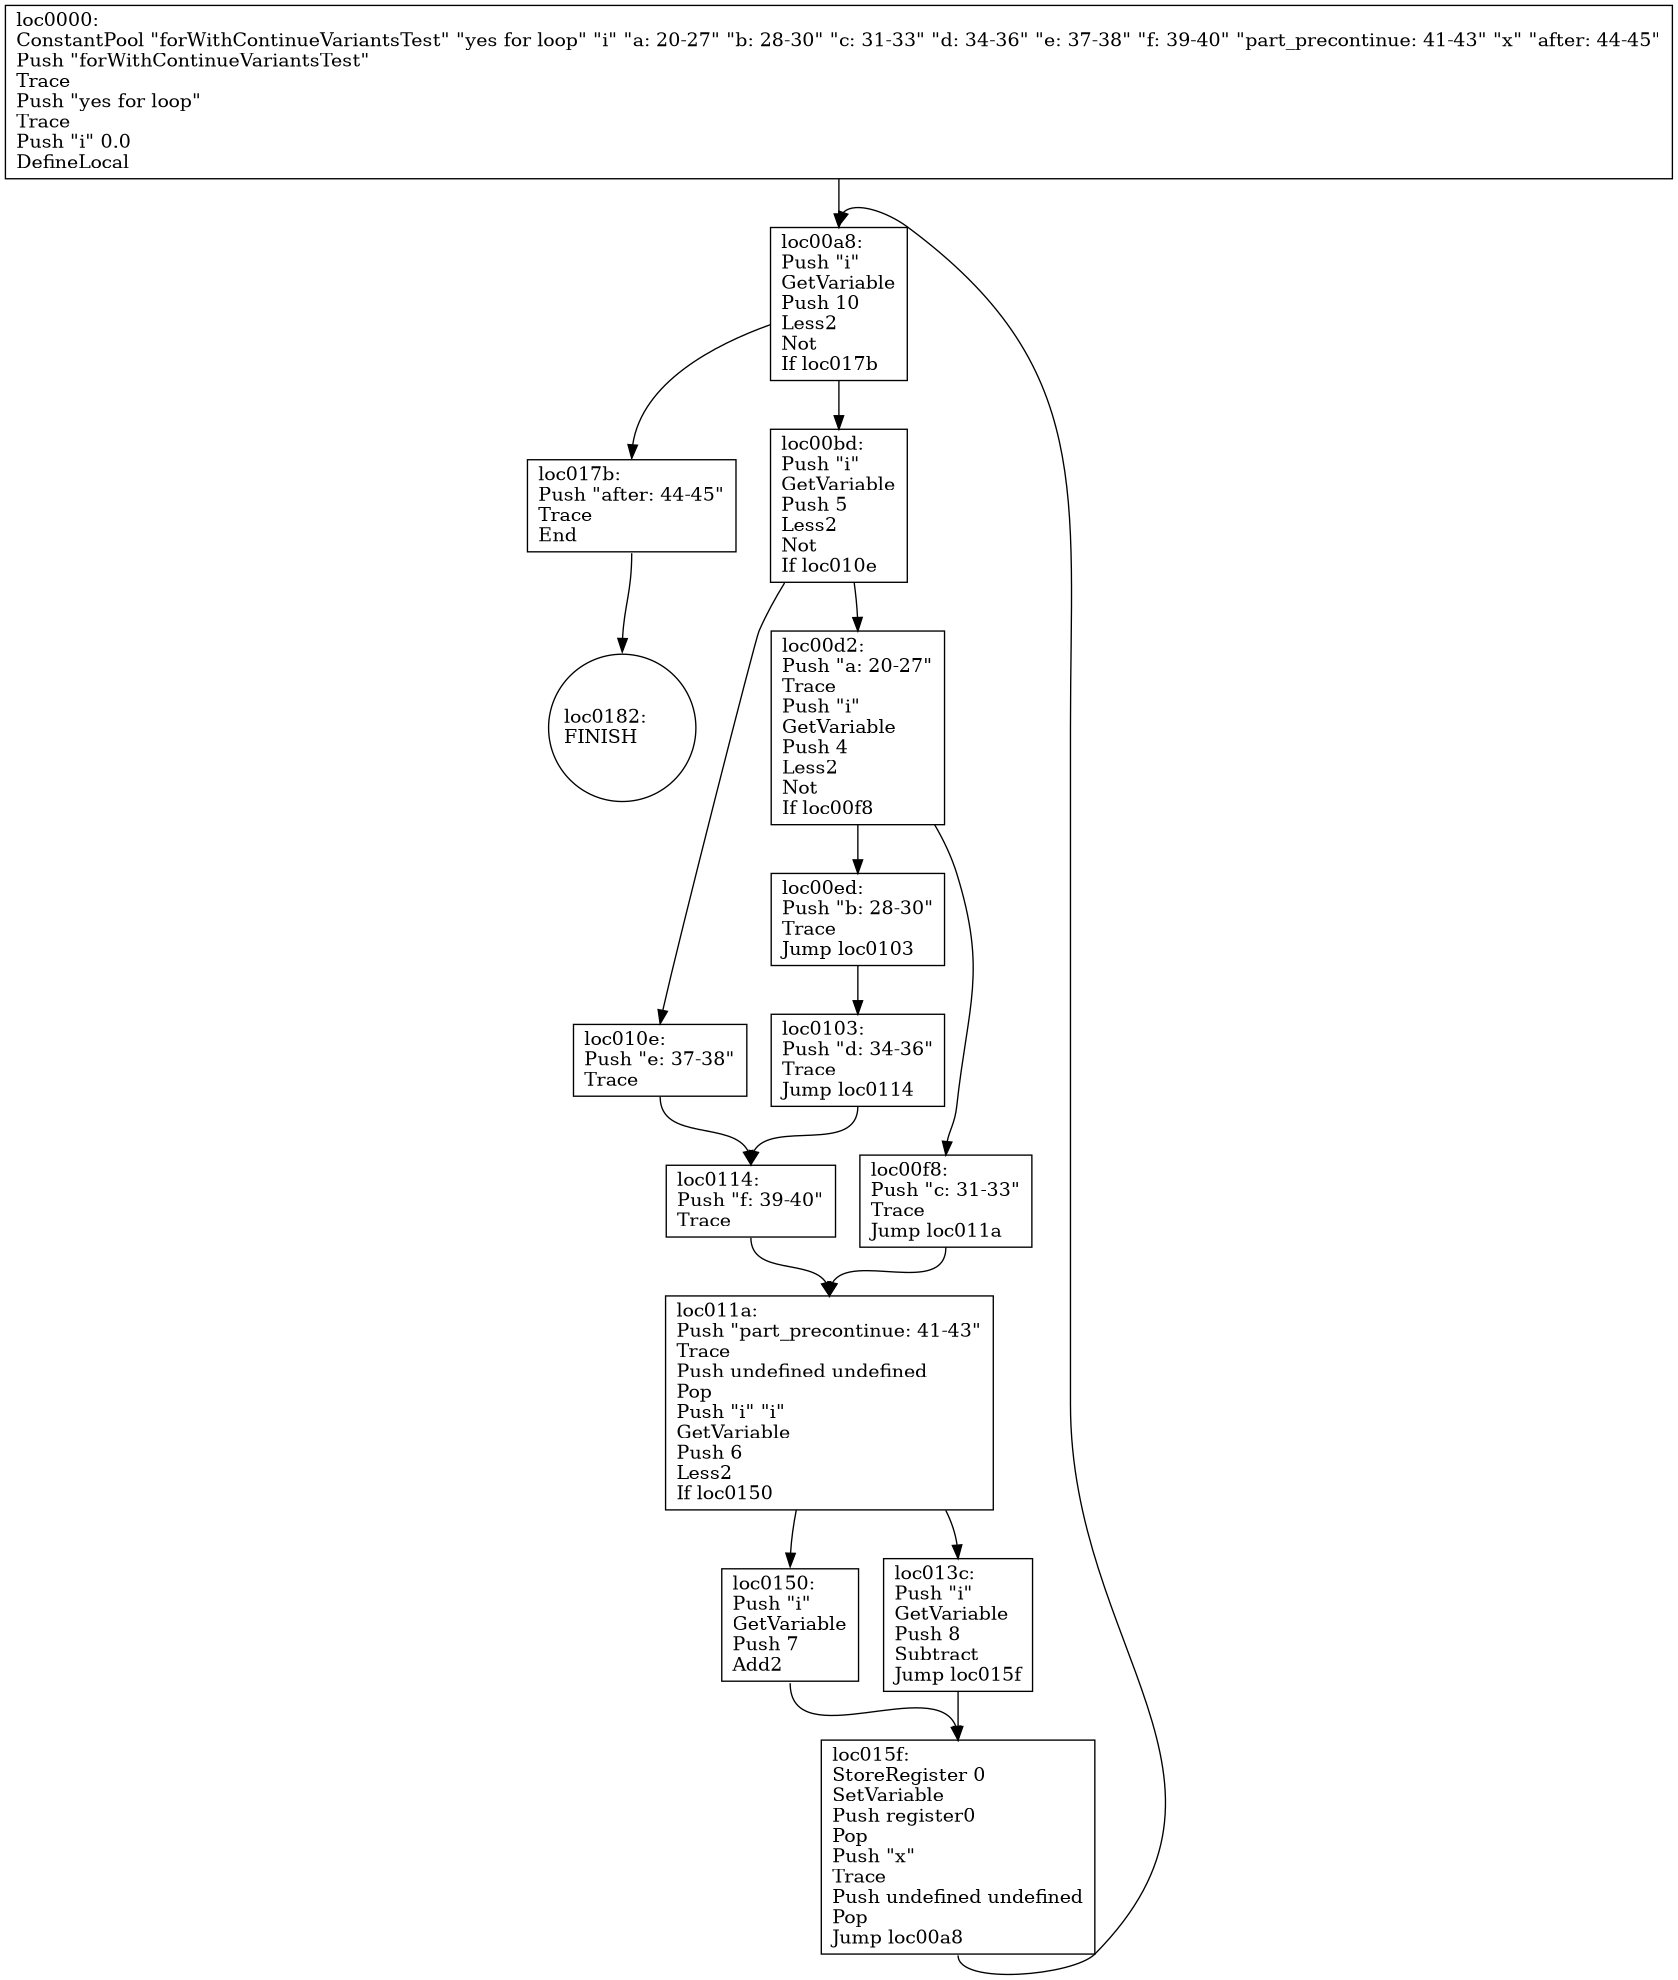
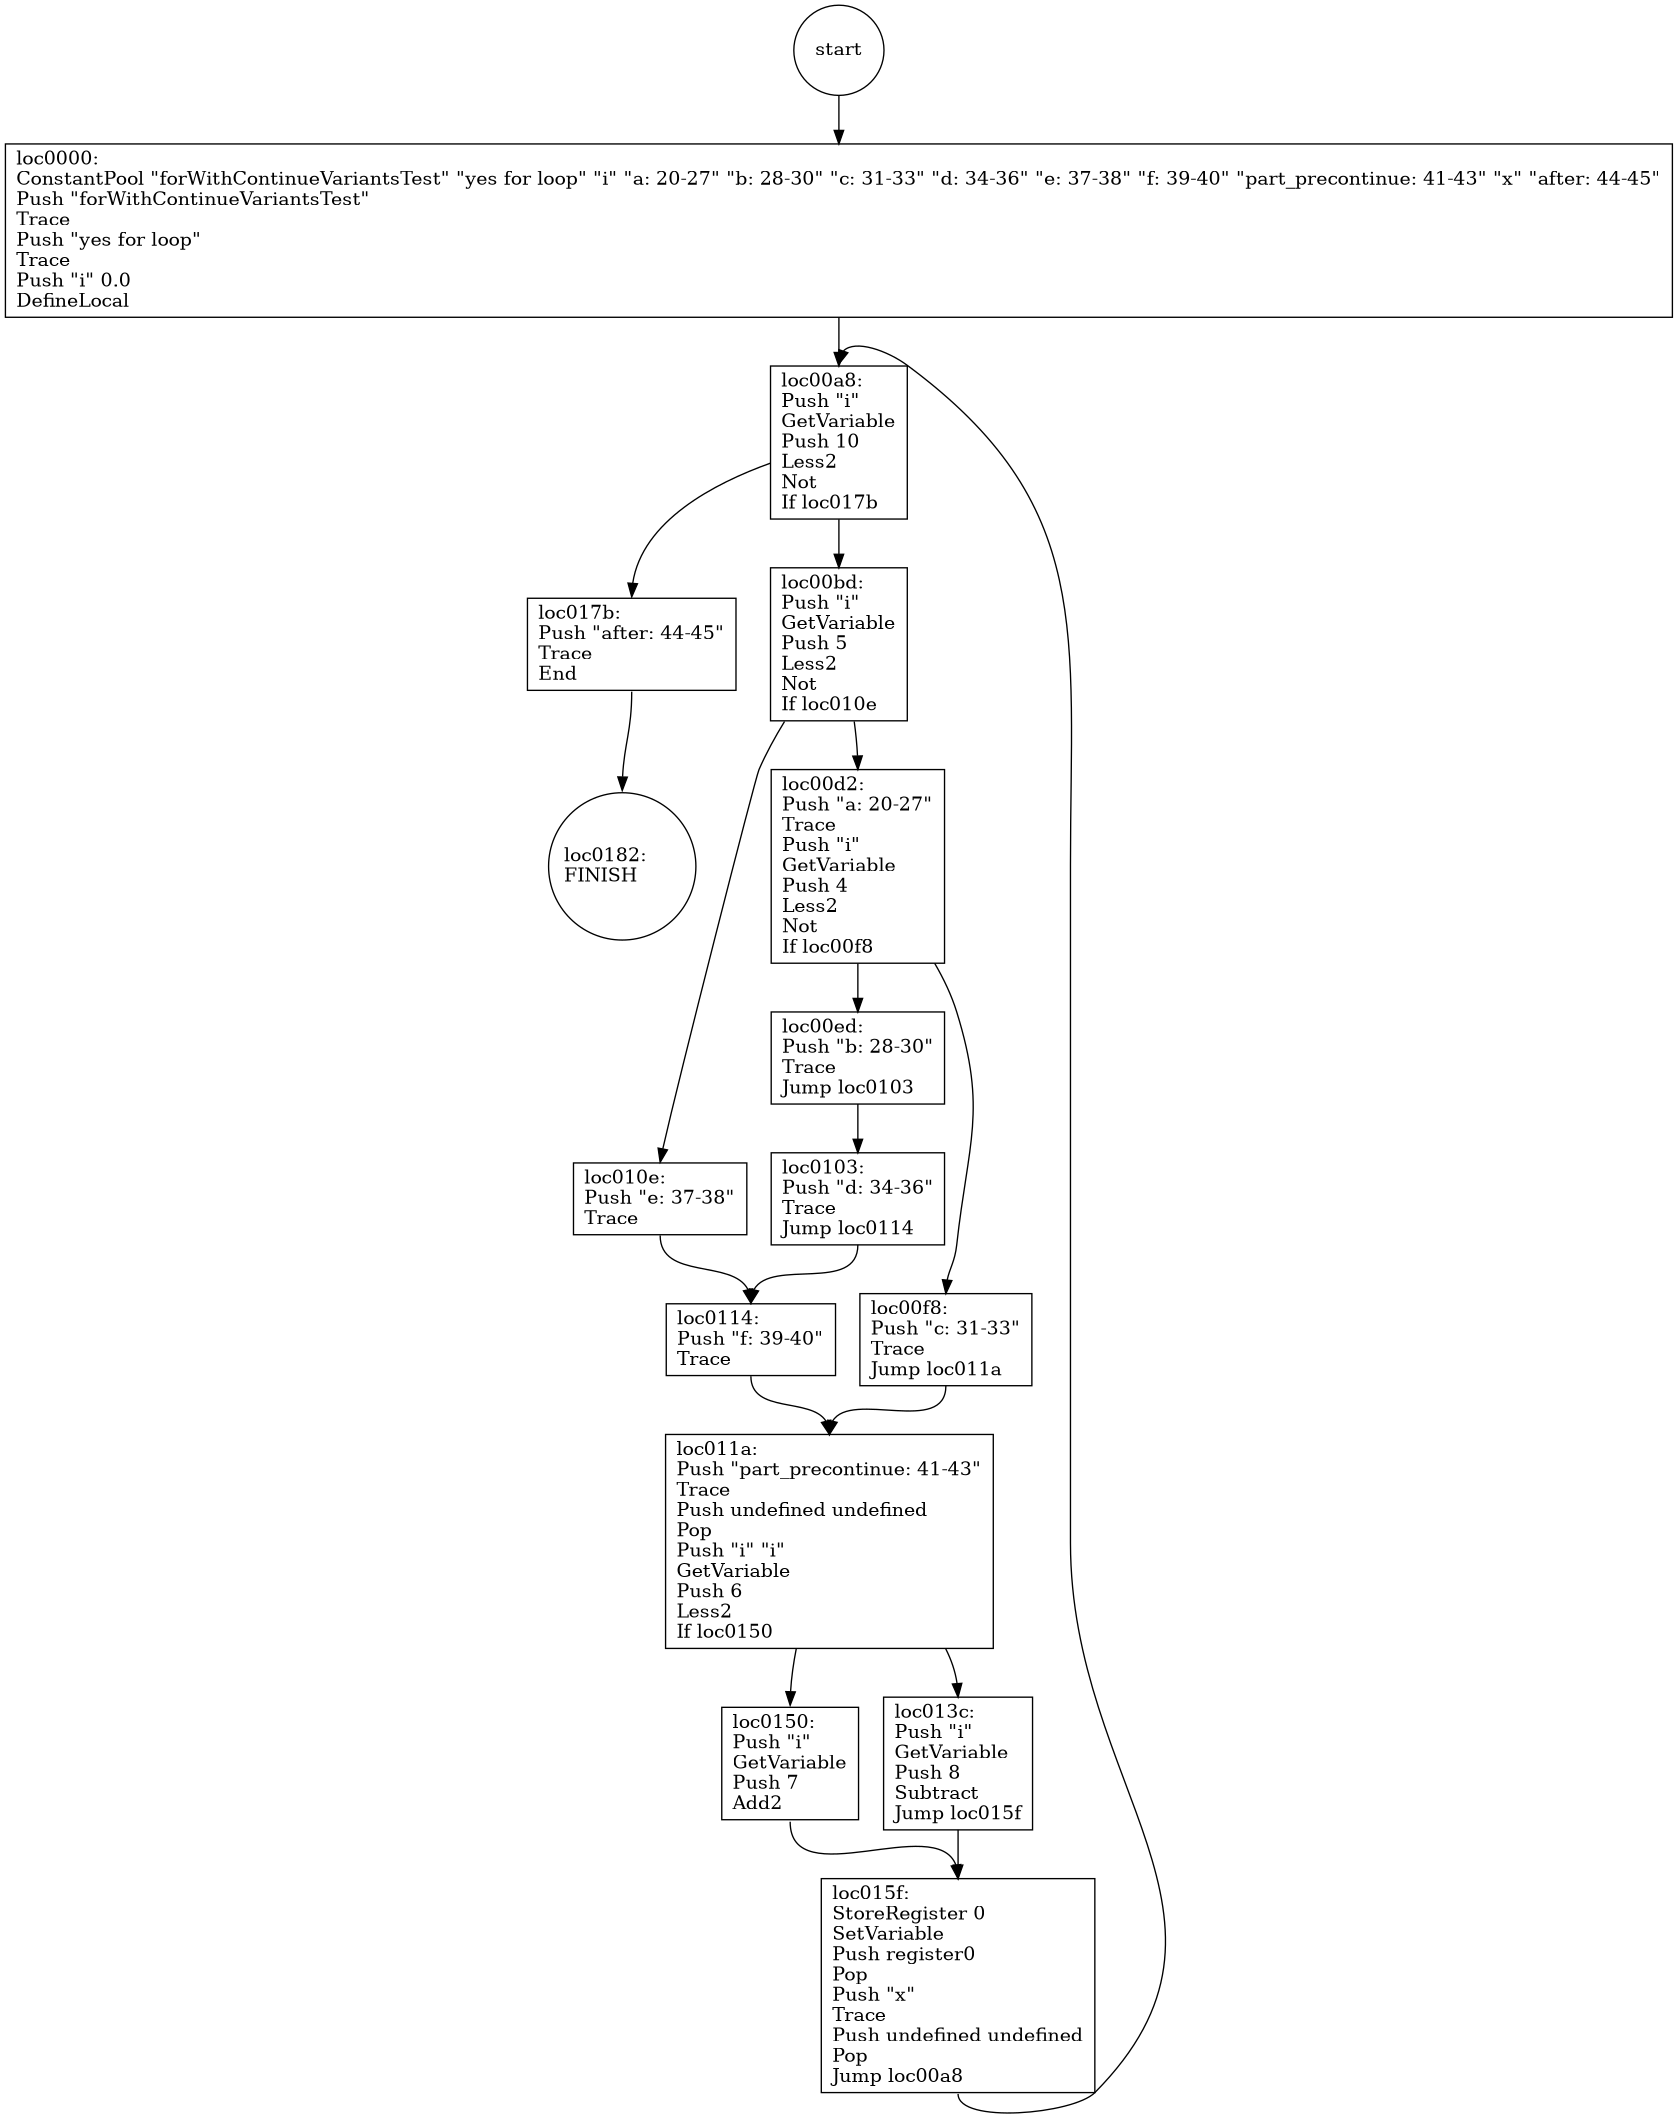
none -> (839, 50)
